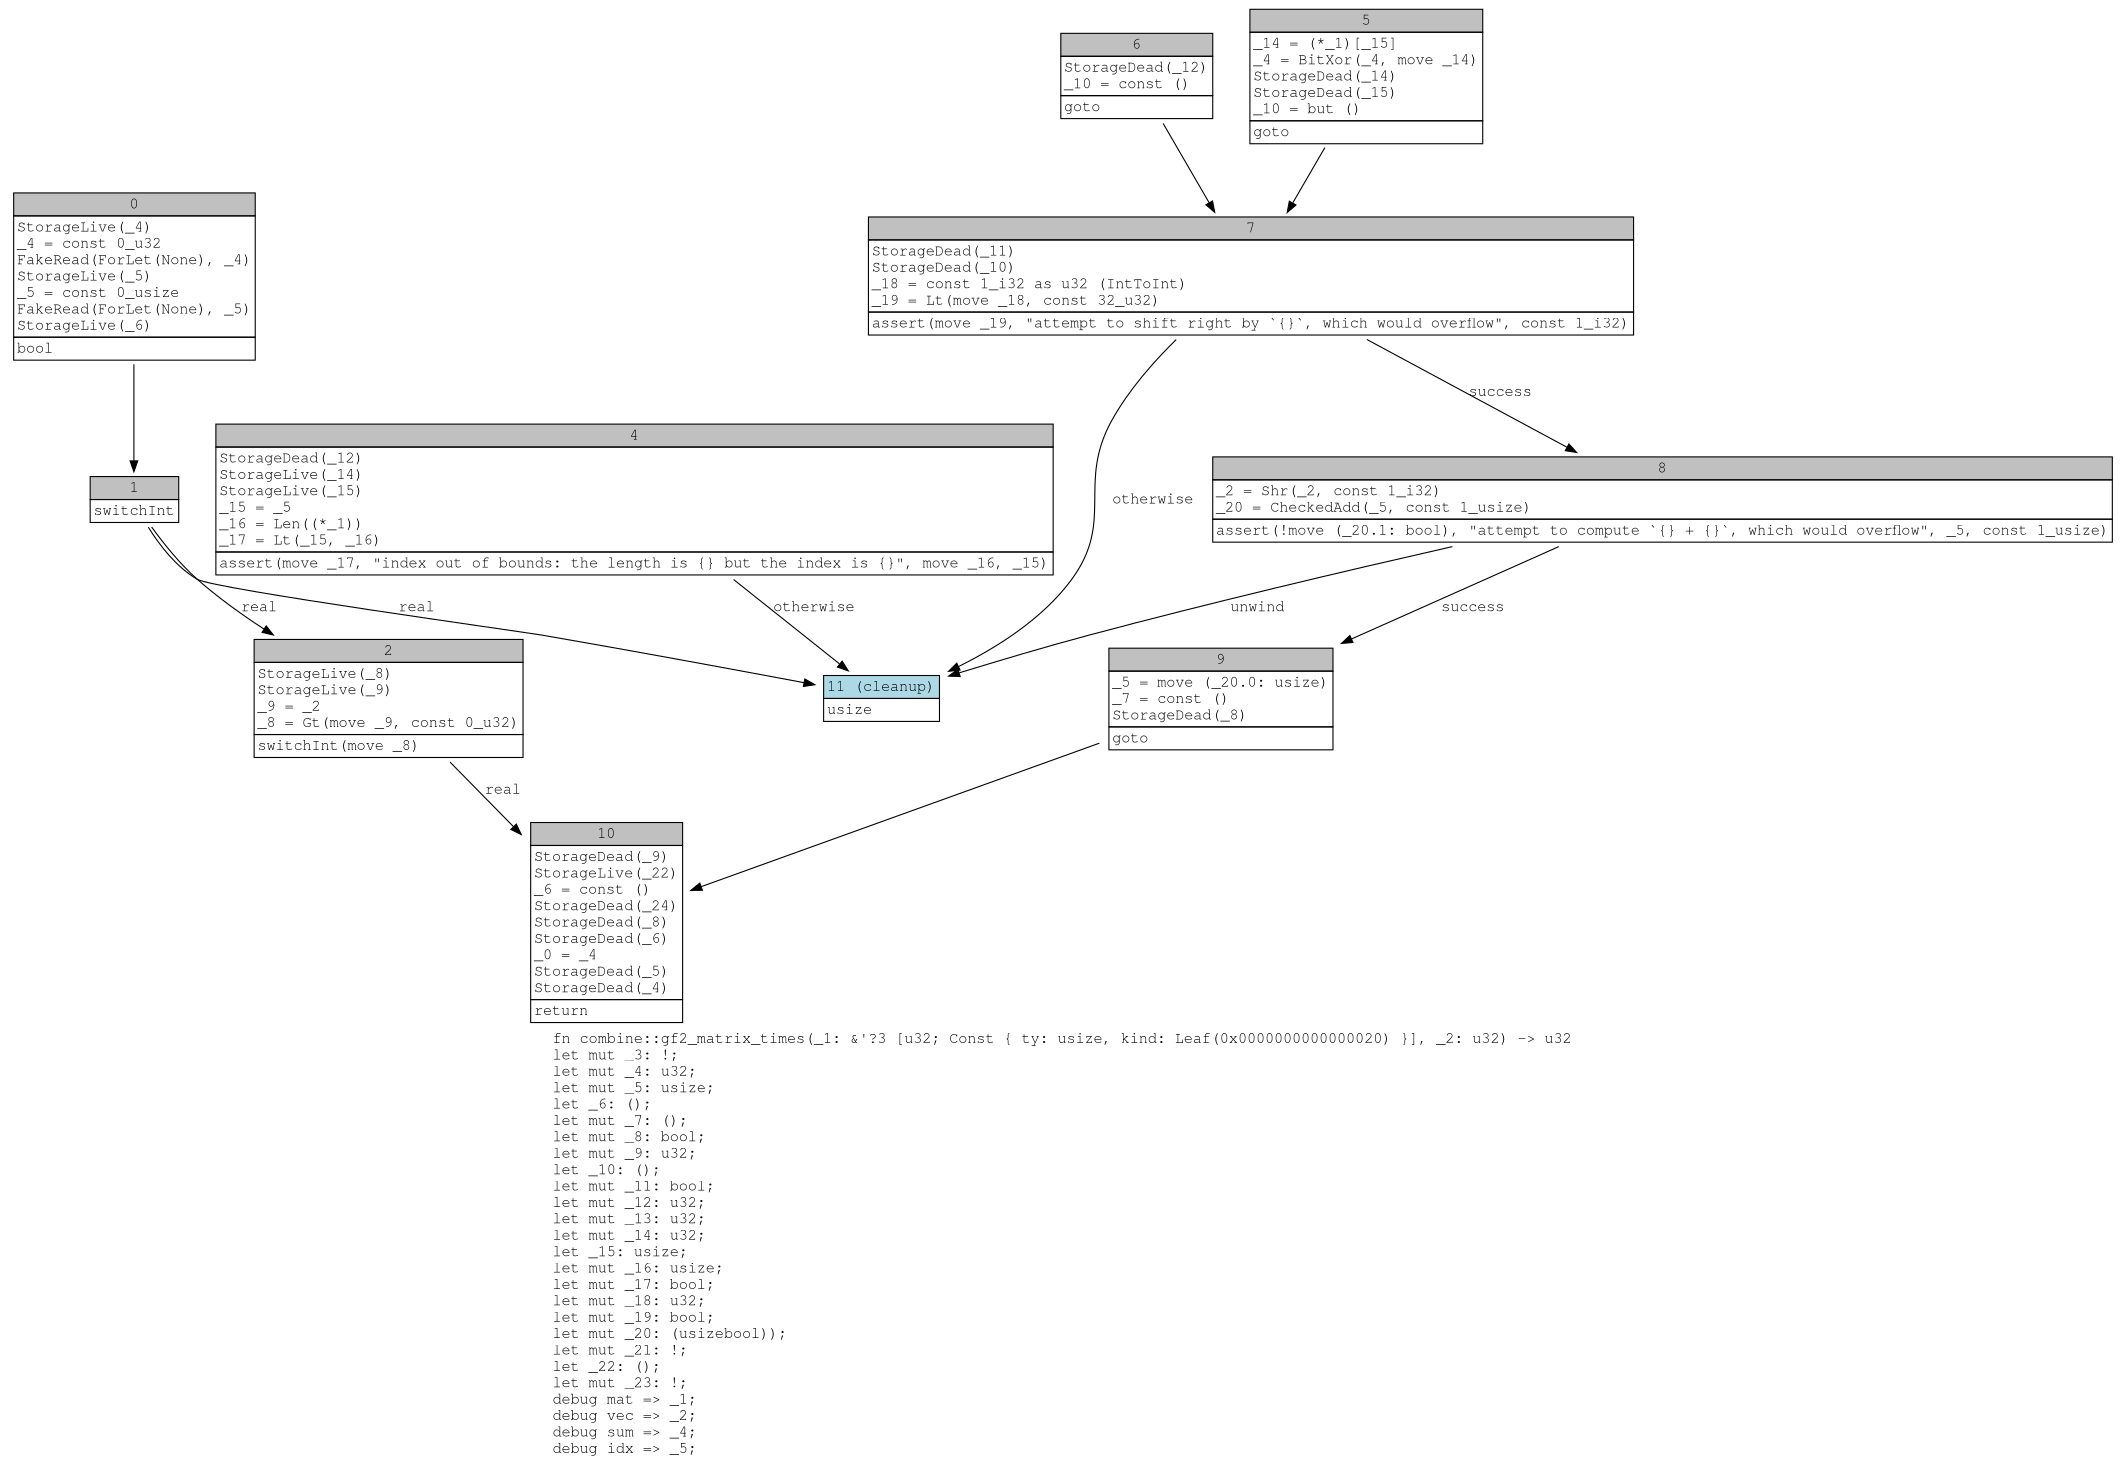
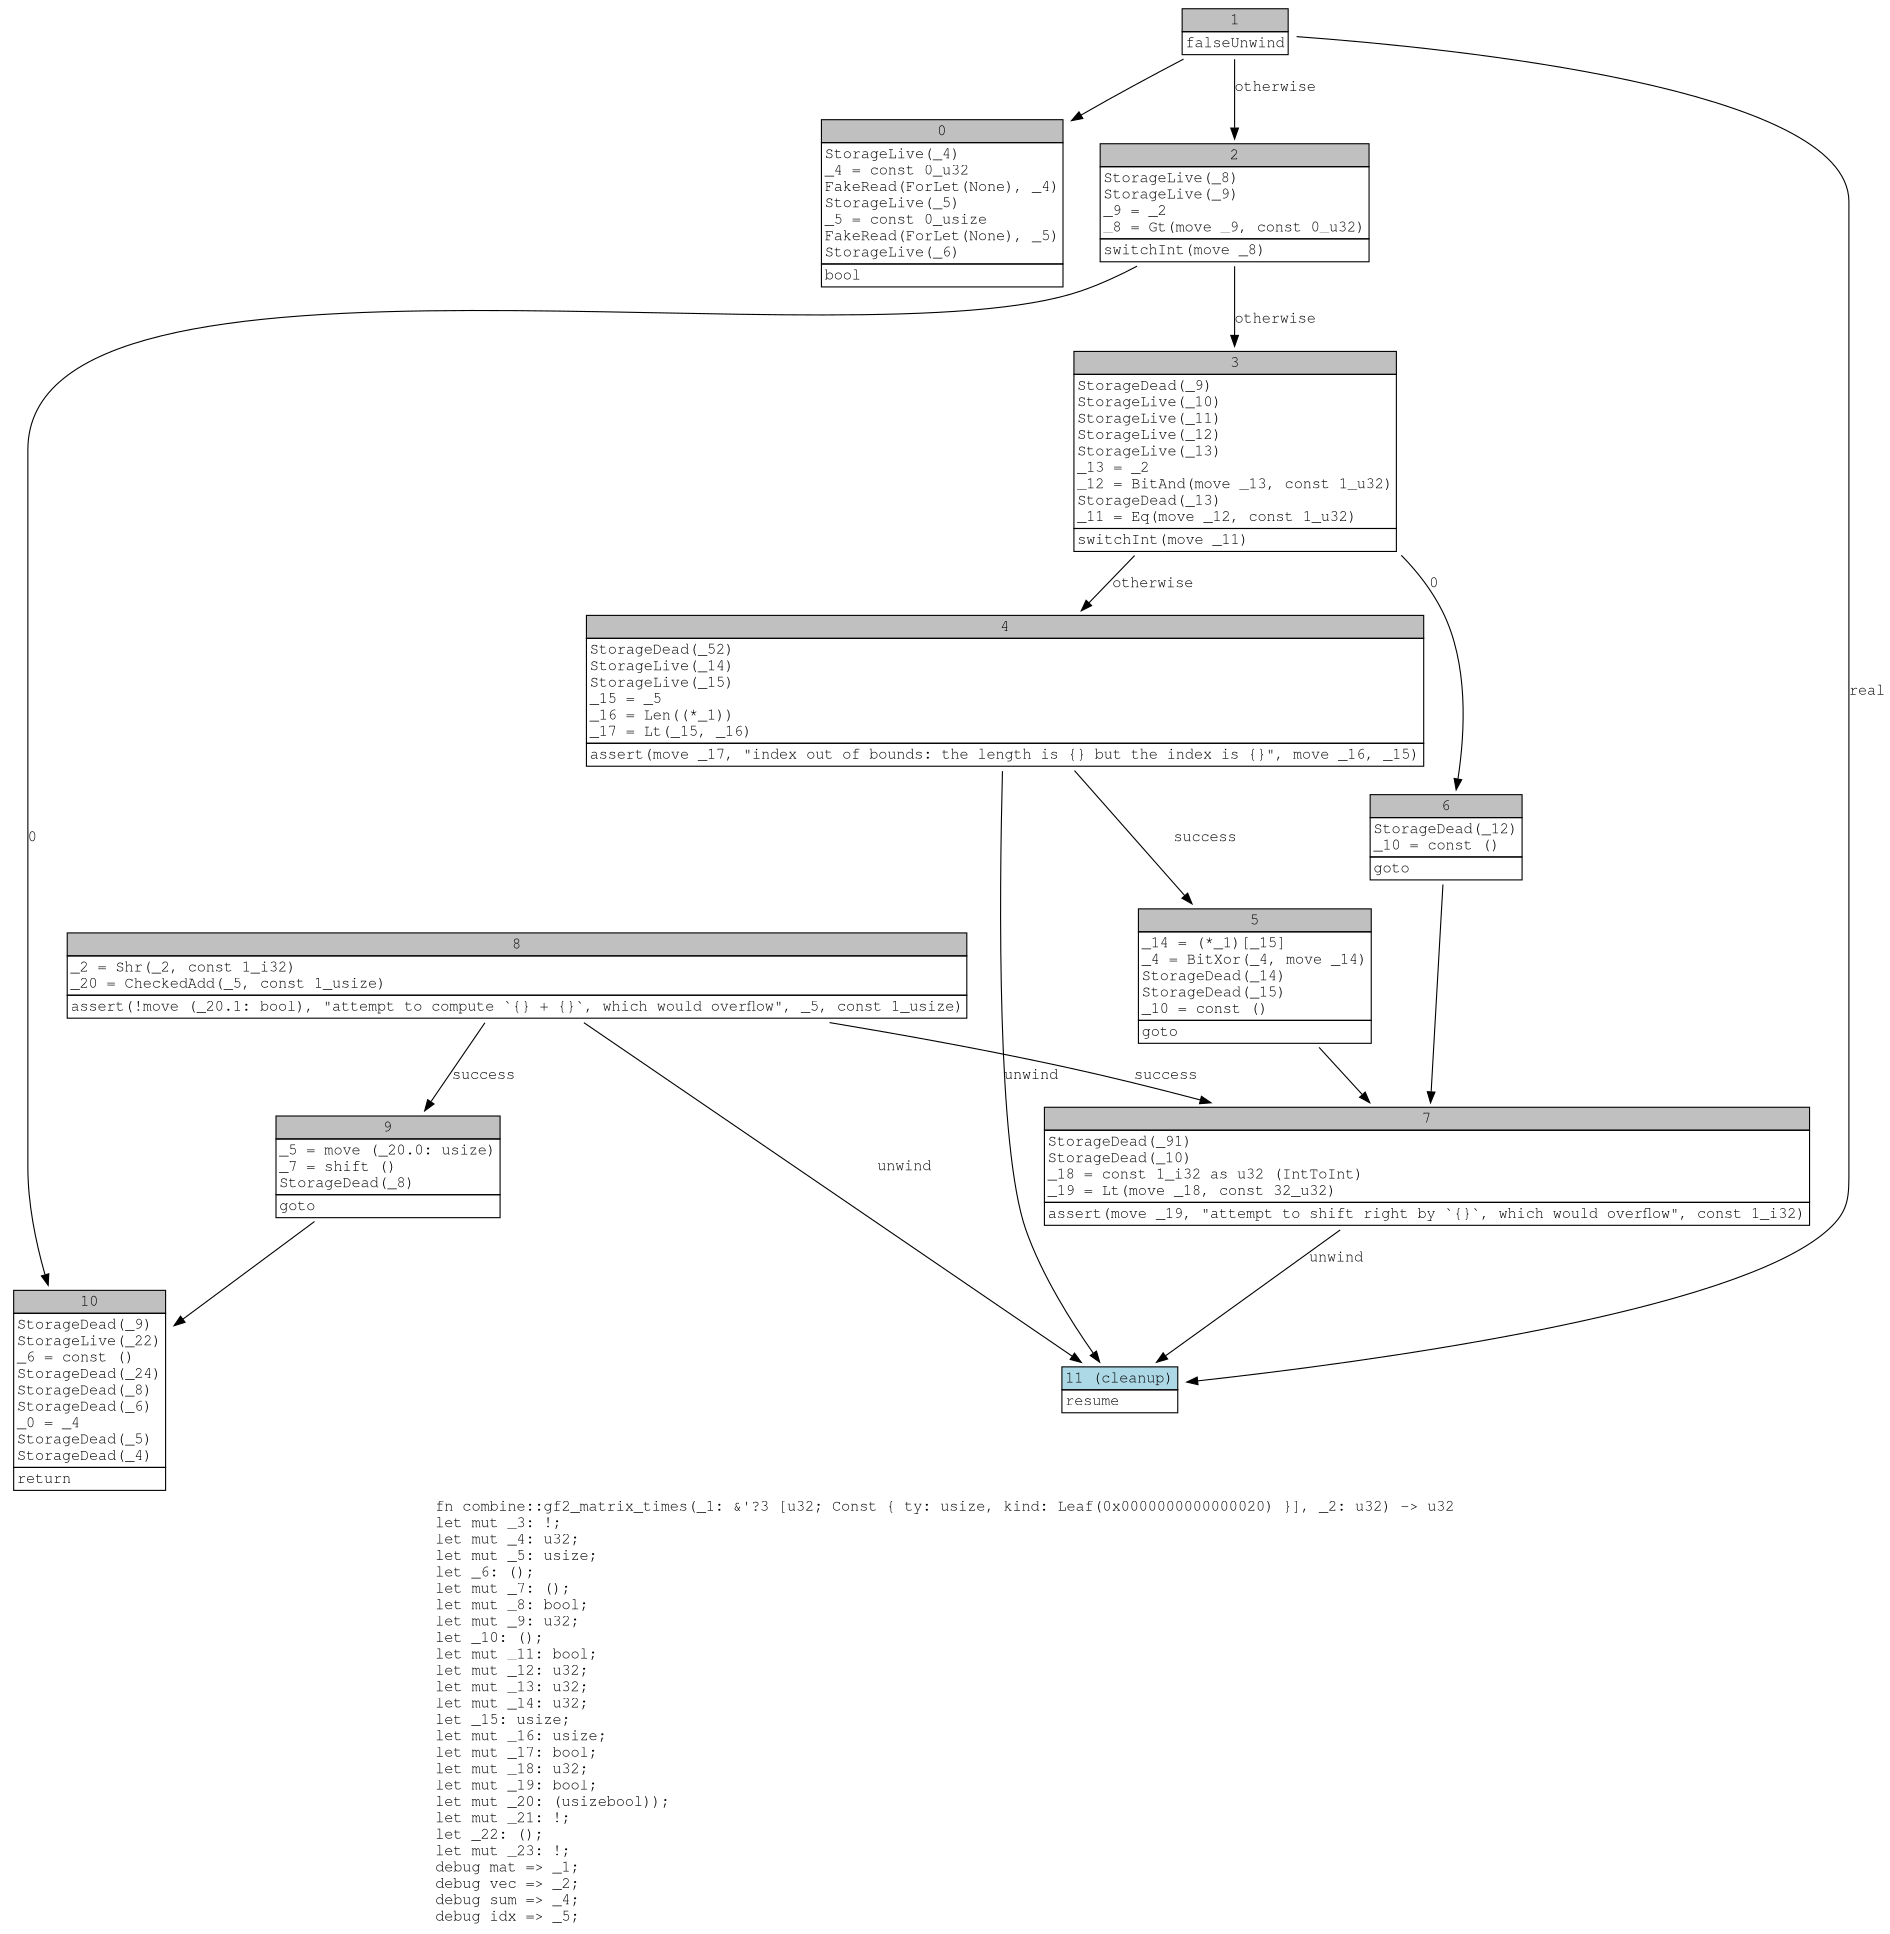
(1308, 109) -> (1205, 1008)
(944, 251) -> (1120, 1141)
(1467, 393) -> (1016, 1057)
(134, 412) -> (1132, 87)
none -> (1235, 451)
(292, 458) -> (662, 649)
(1153, 500) -> (1336, 1258)
(134, 510) -> (1235, 43)
(260, 607) -> (1276, 87)
(814, 607) -> (1031, 1075)
(1171, 698) -> (338, 1166)
(850, 709) -> (1093, 1401)
(503, 790) -> (33, 837)
none -> (1130, 833)
